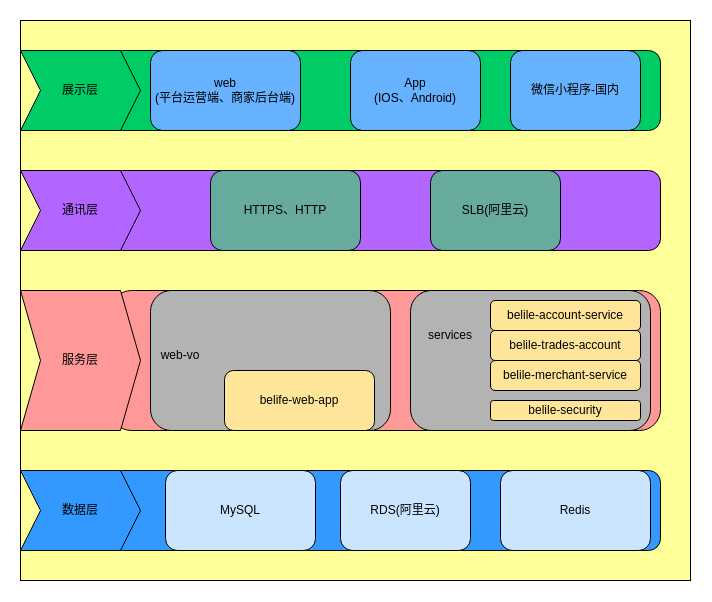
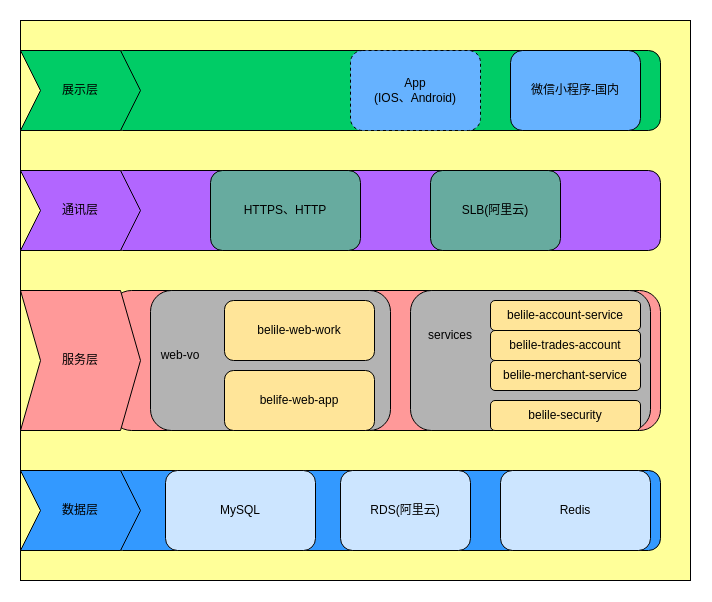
(226, 91) -> none
(416, 91) -> (416, 91)
none -> (300, 331)
(566, 411) -> (566, 416)
